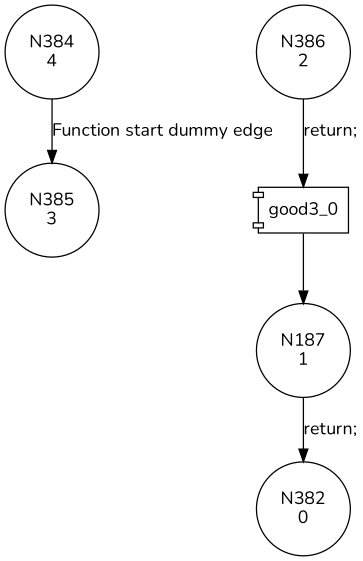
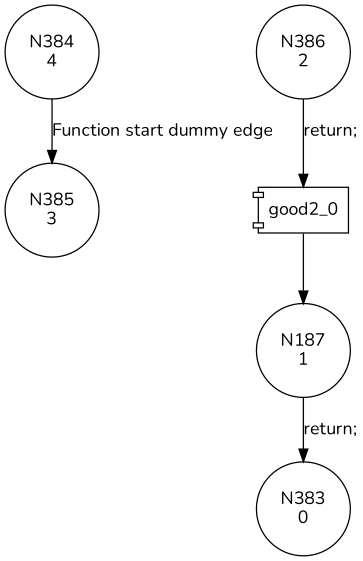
(303, 210) -> (303, 210)
(303, 509) -> (303, 509)
